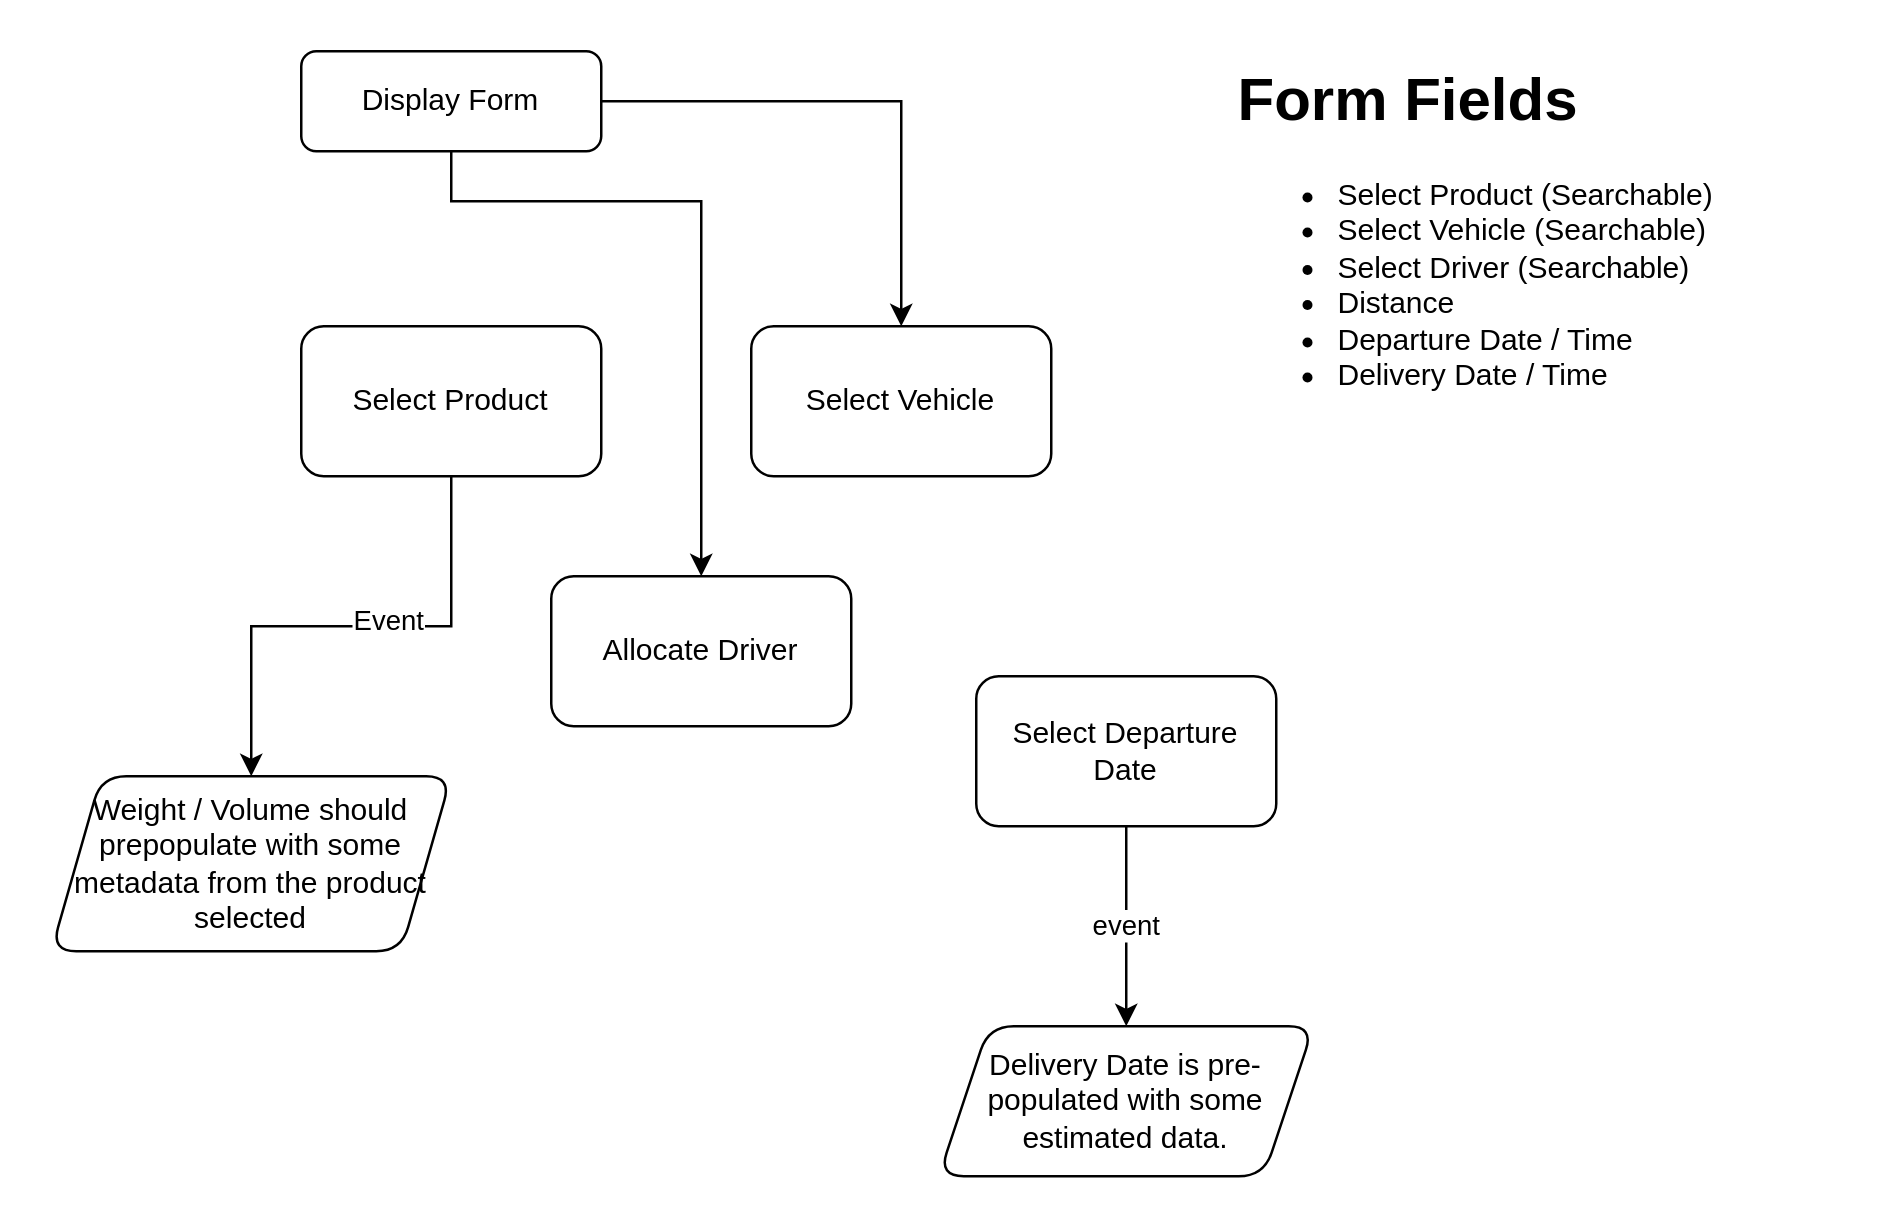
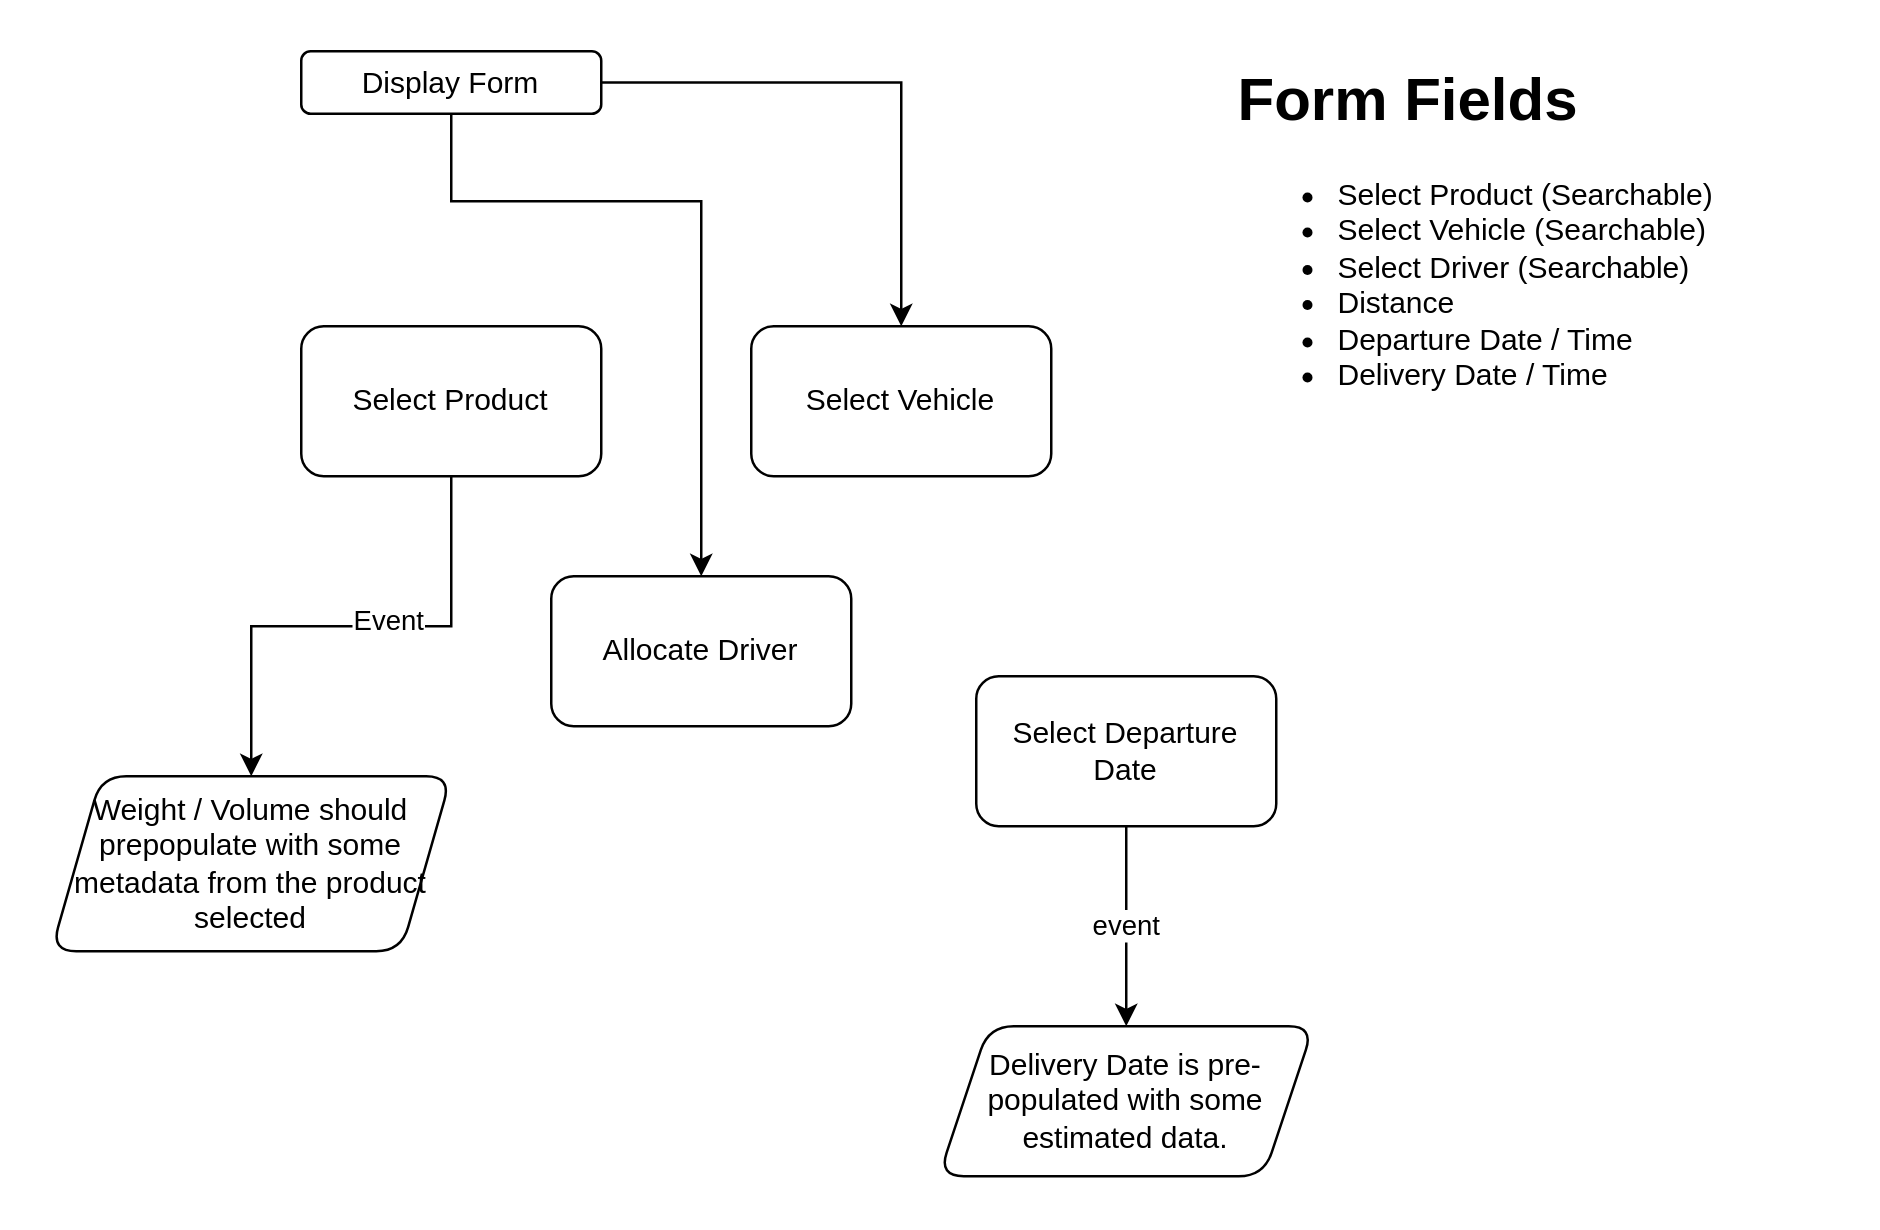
(451, 101) -> (451, 83)
